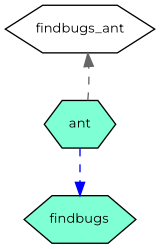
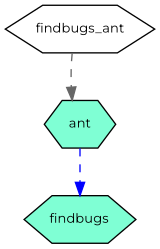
(89, 83) -> (71, 70)
